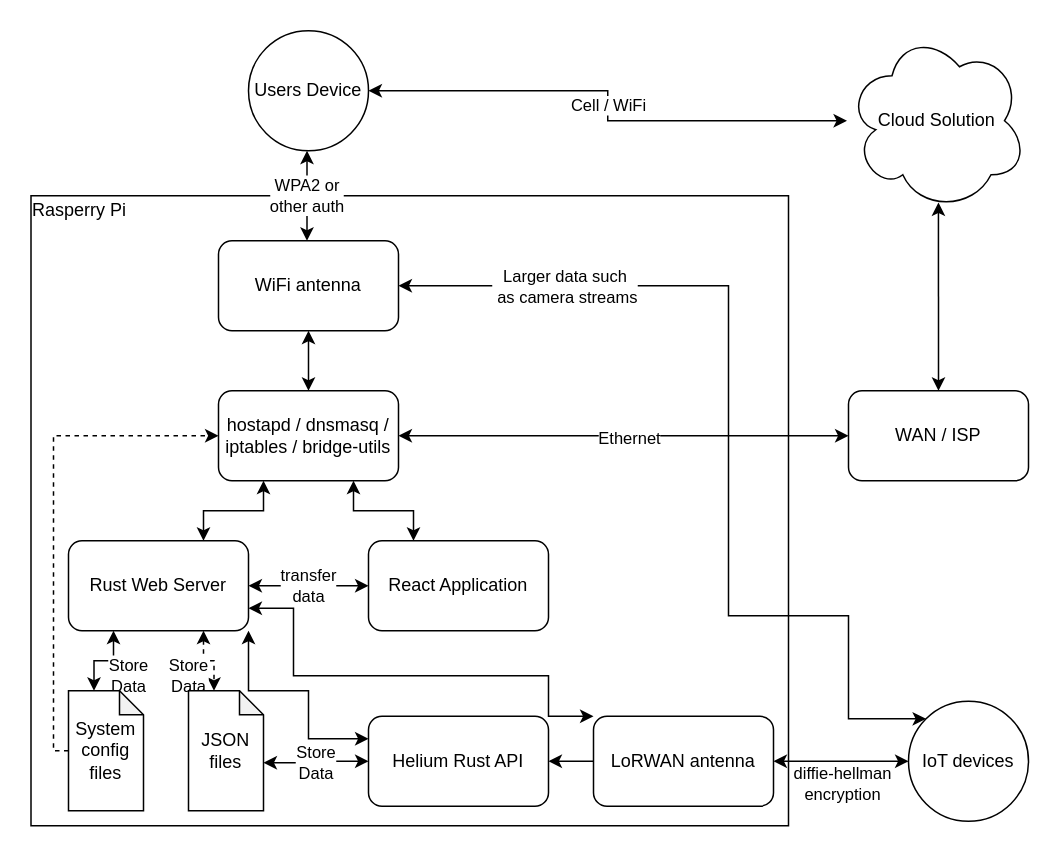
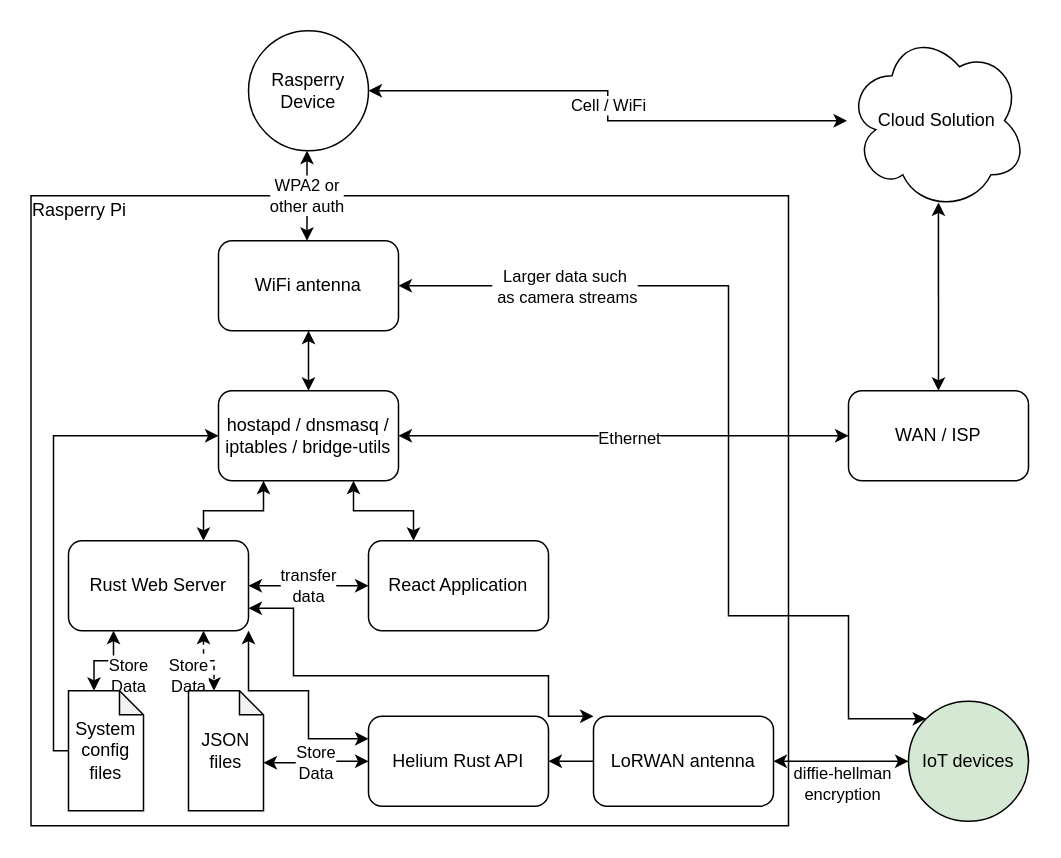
(308, 91) -> (308, 91)
(53, 522) -> (53, 522)
(968, 761) -> (968, 761)
